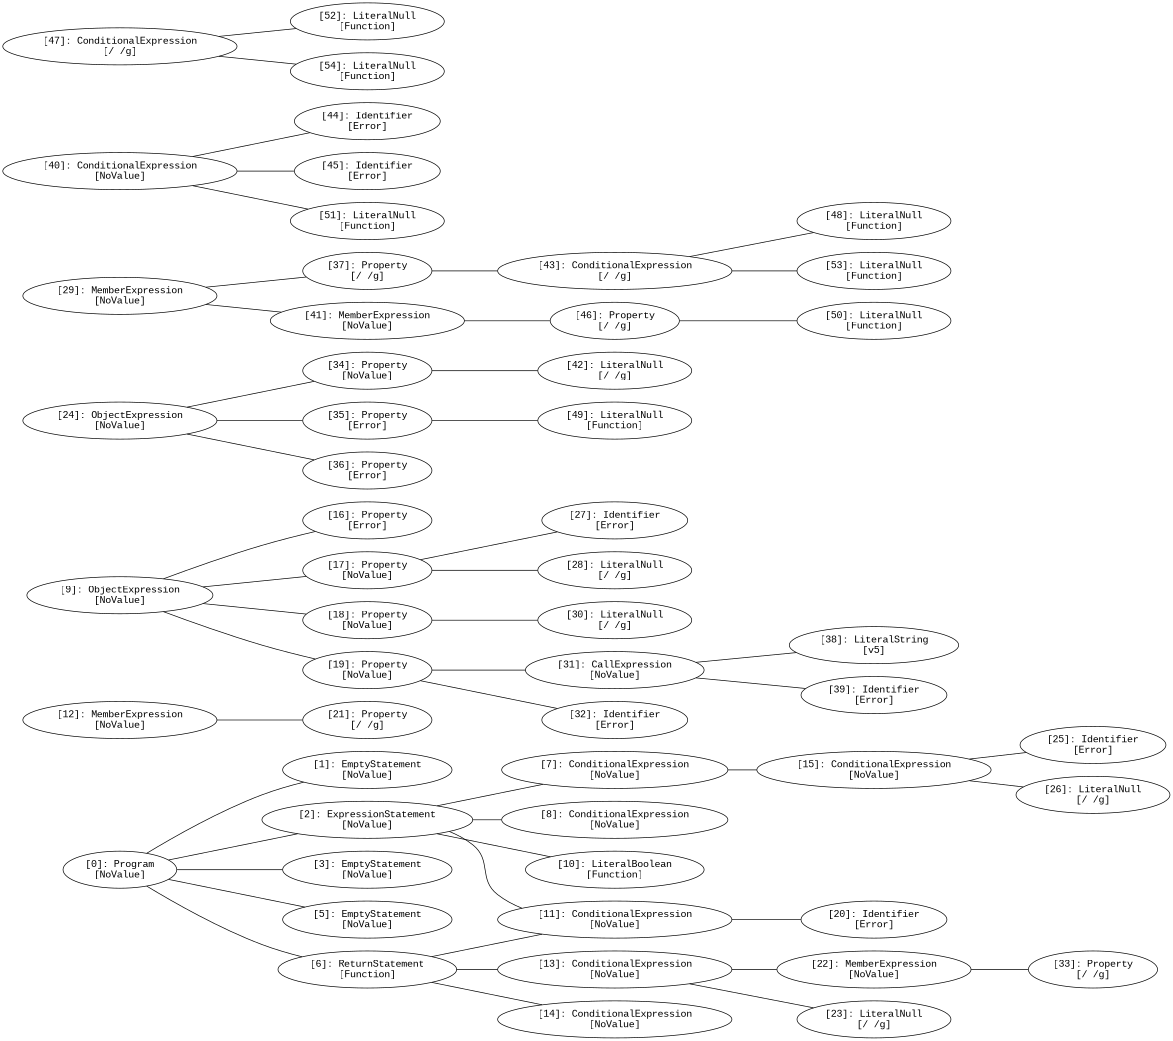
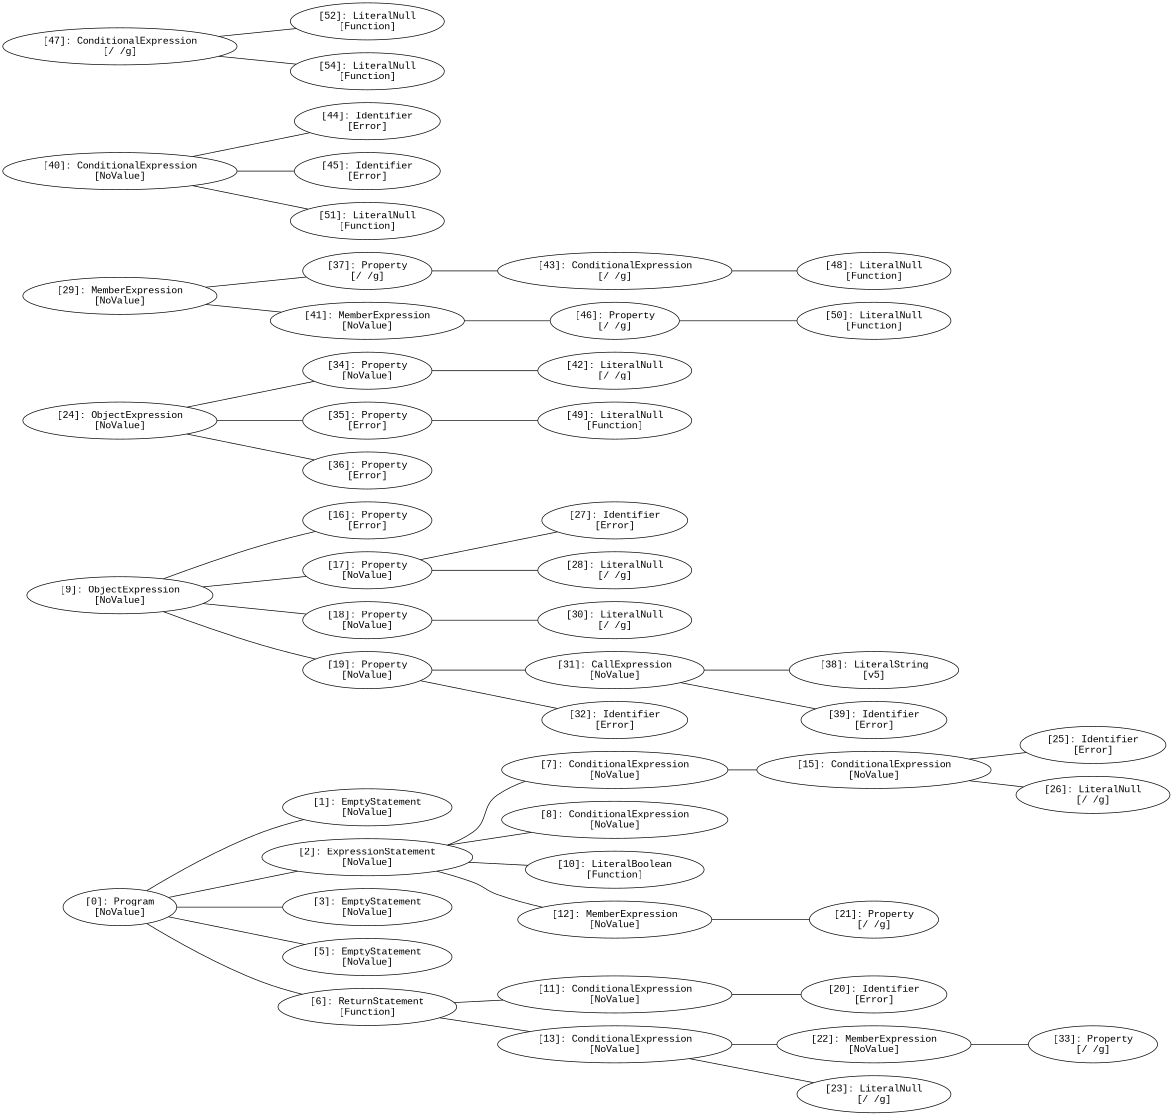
(874, 271) -> none
(485, 870) -> (489, 891)
(615, 1019) -> none
